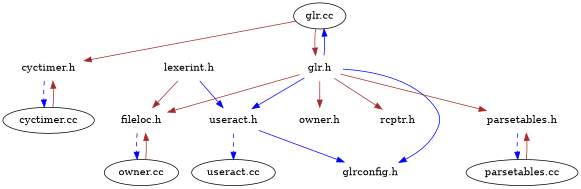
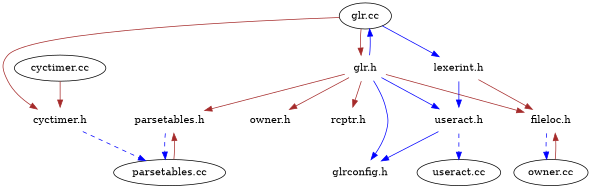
none -> (408, 40)
(44, 90) -> (111, 145)
